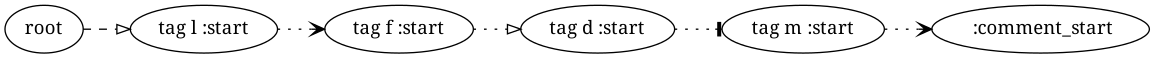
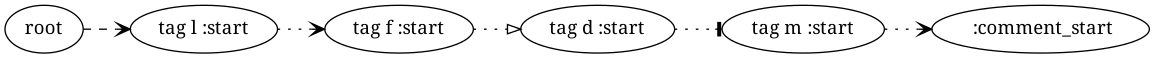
(100, 29) -> (100, 29)
